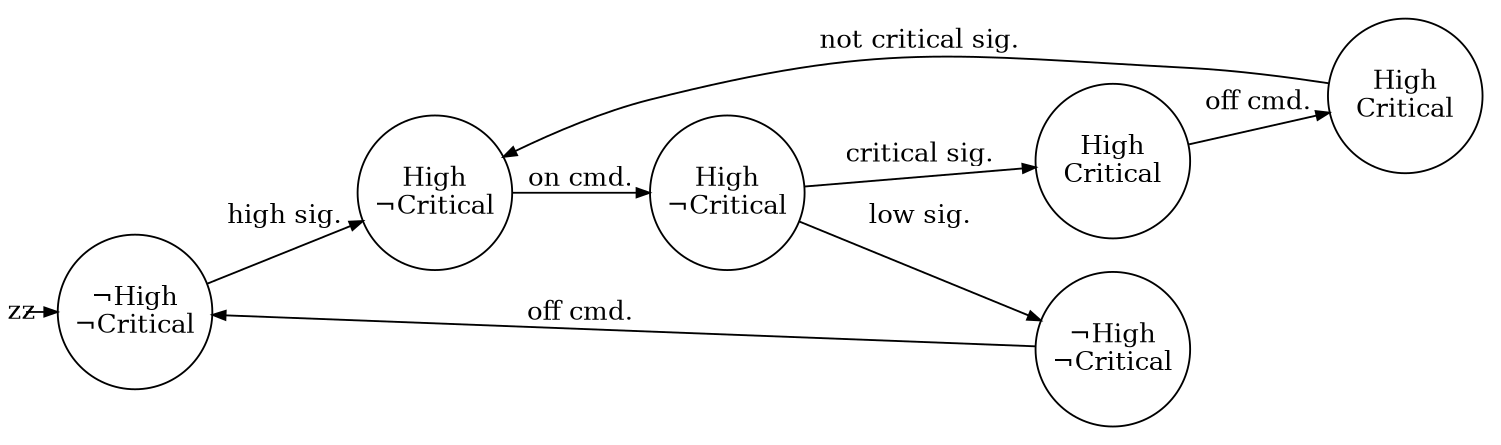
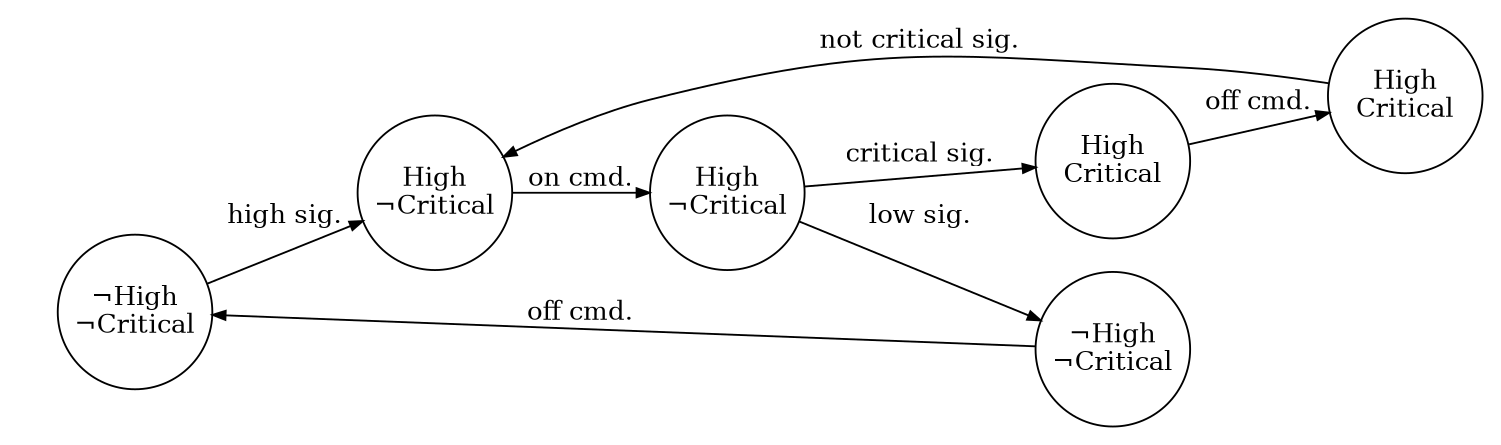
(22, 312) -> none
